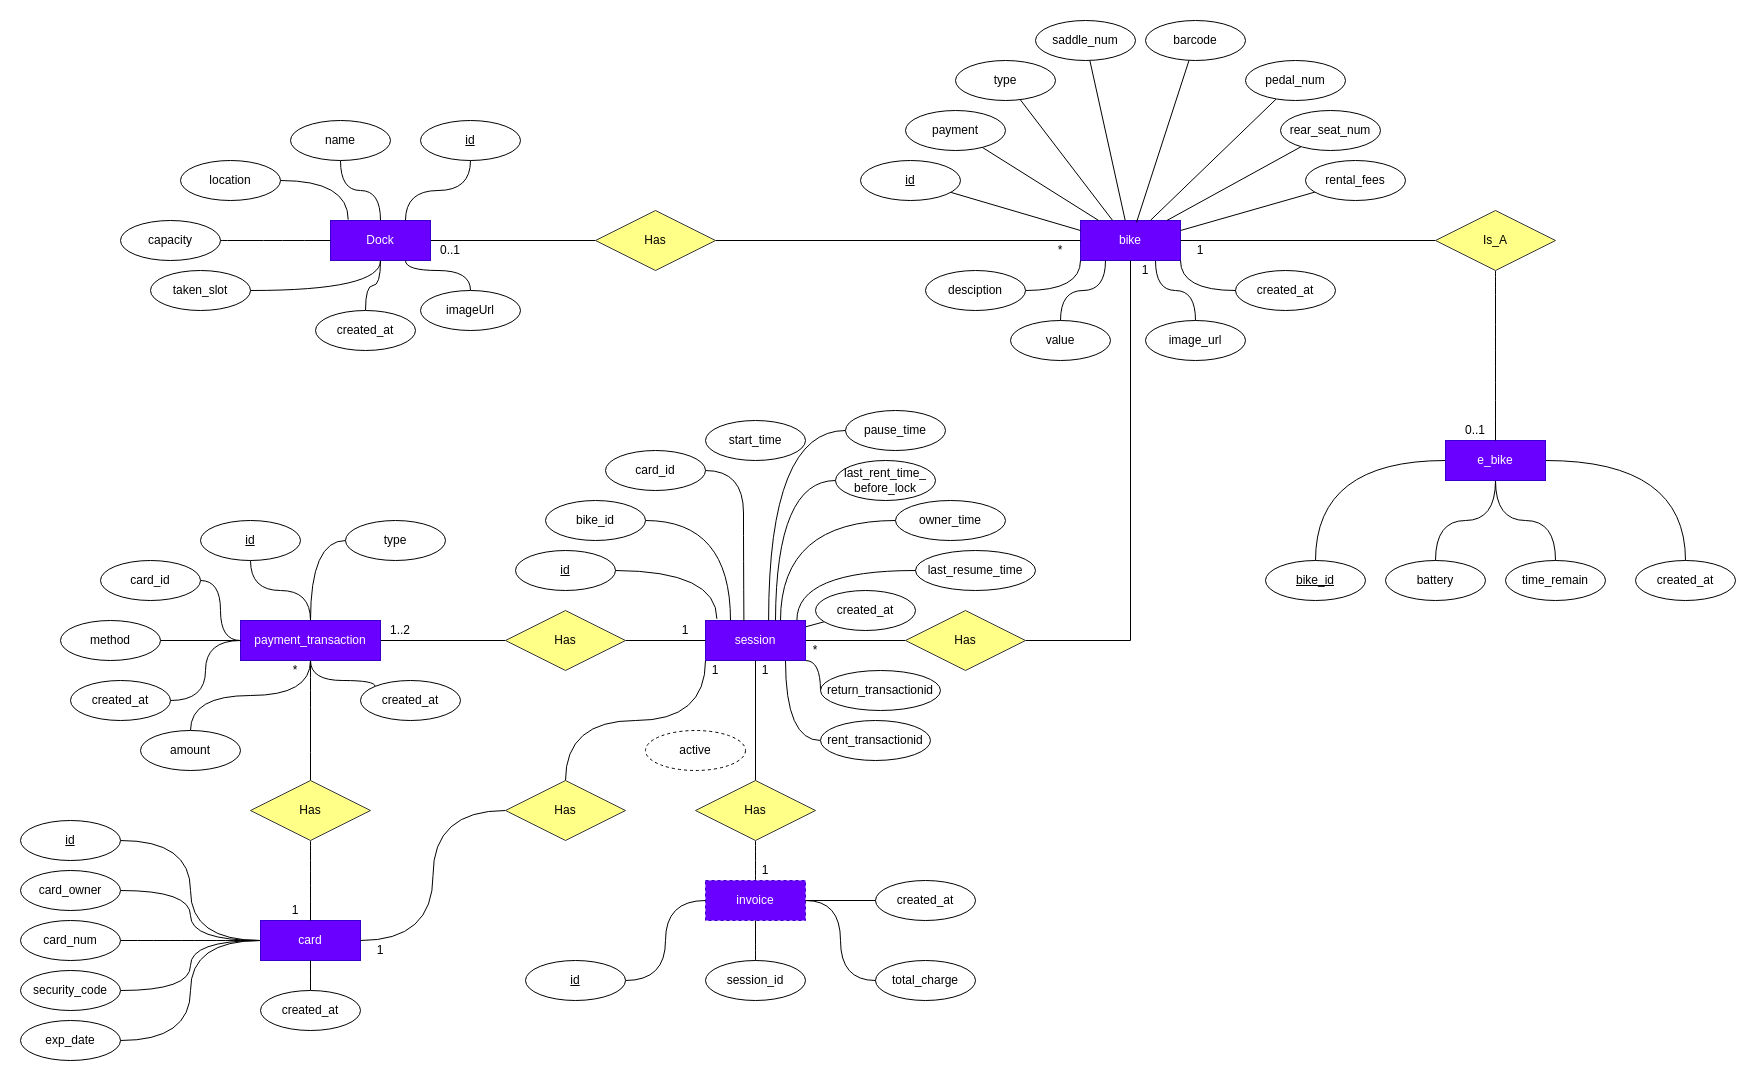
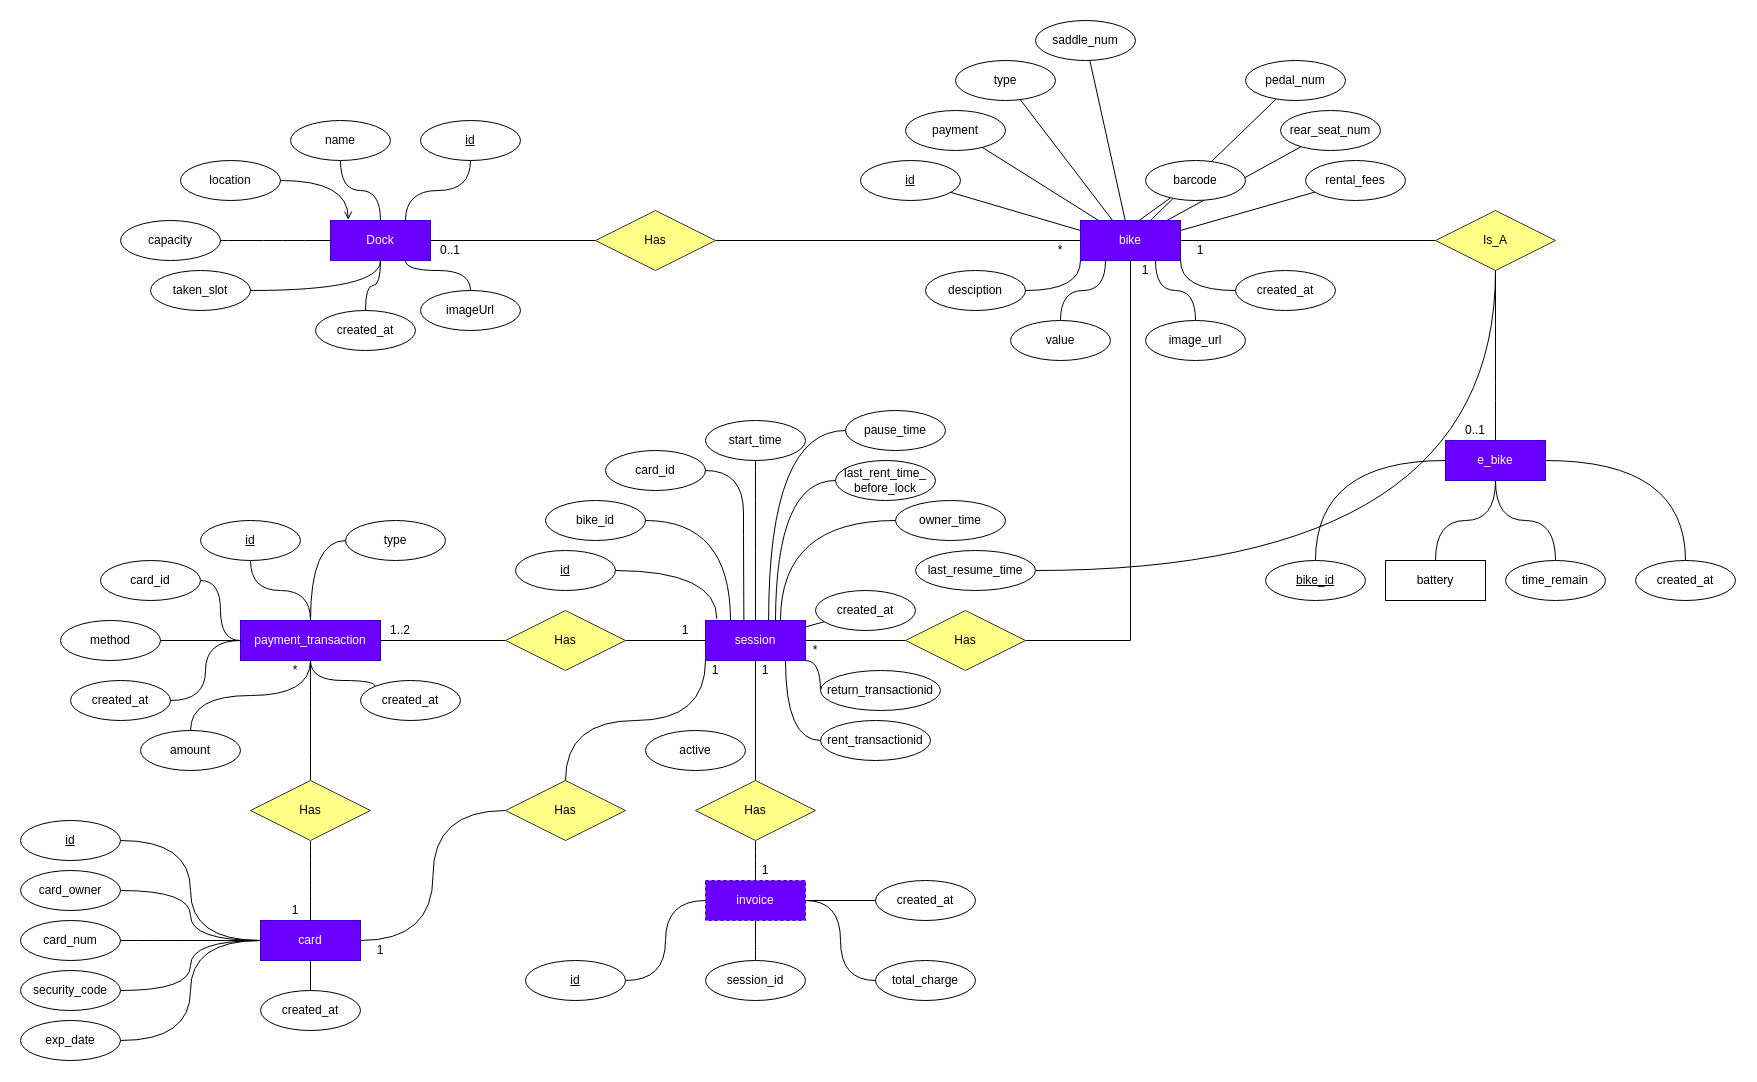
(1196, 41) -> (1196, 181)
(341, 199) -> (342, 199)
none -> (756, 542)
(847, 577) -> (1327, 524)
(1436, 581) -> (1436, 581)
(696, 751) -> (696, 751)
